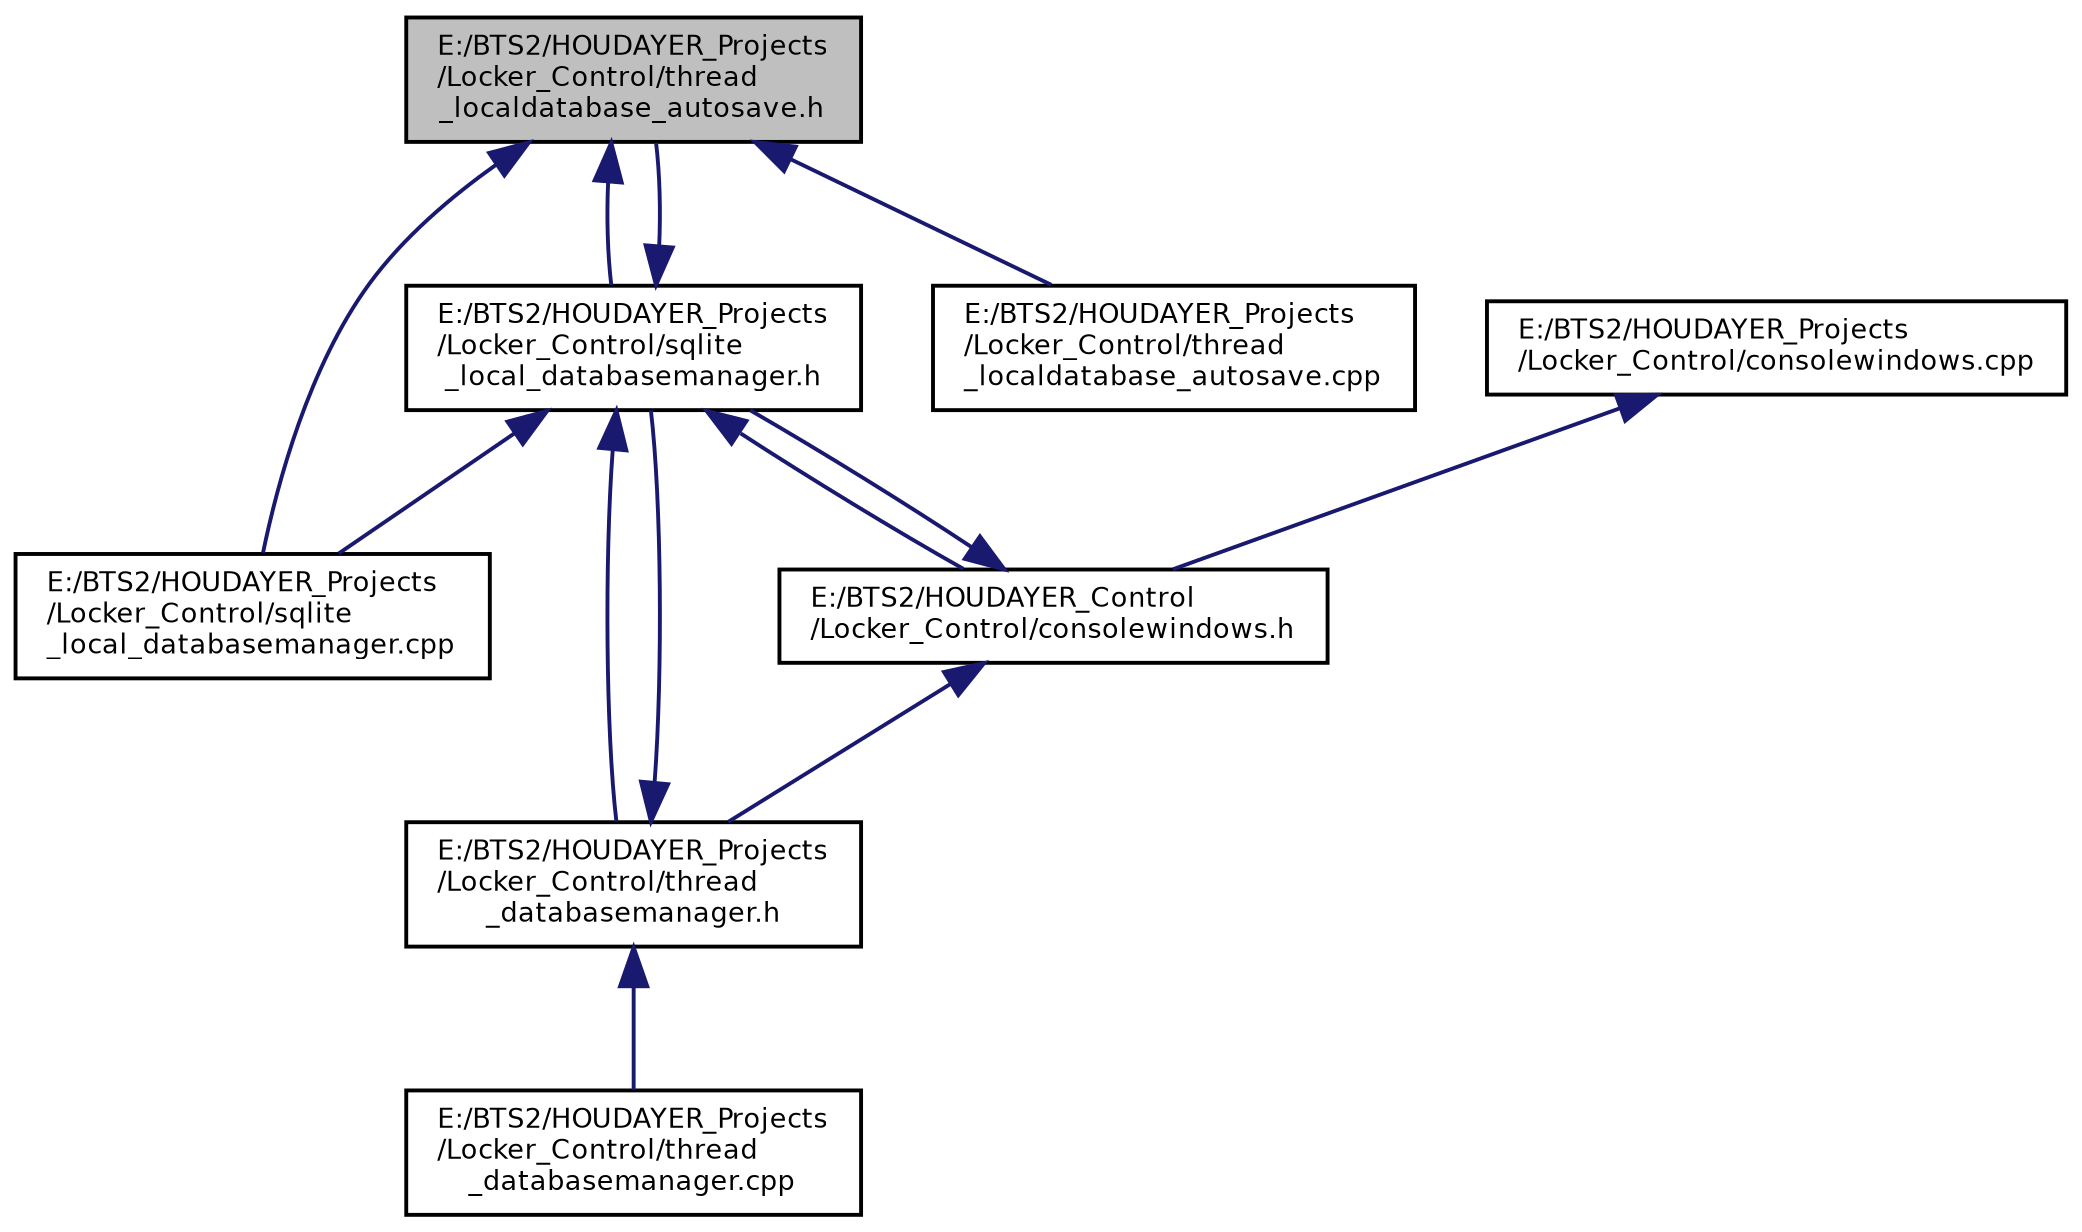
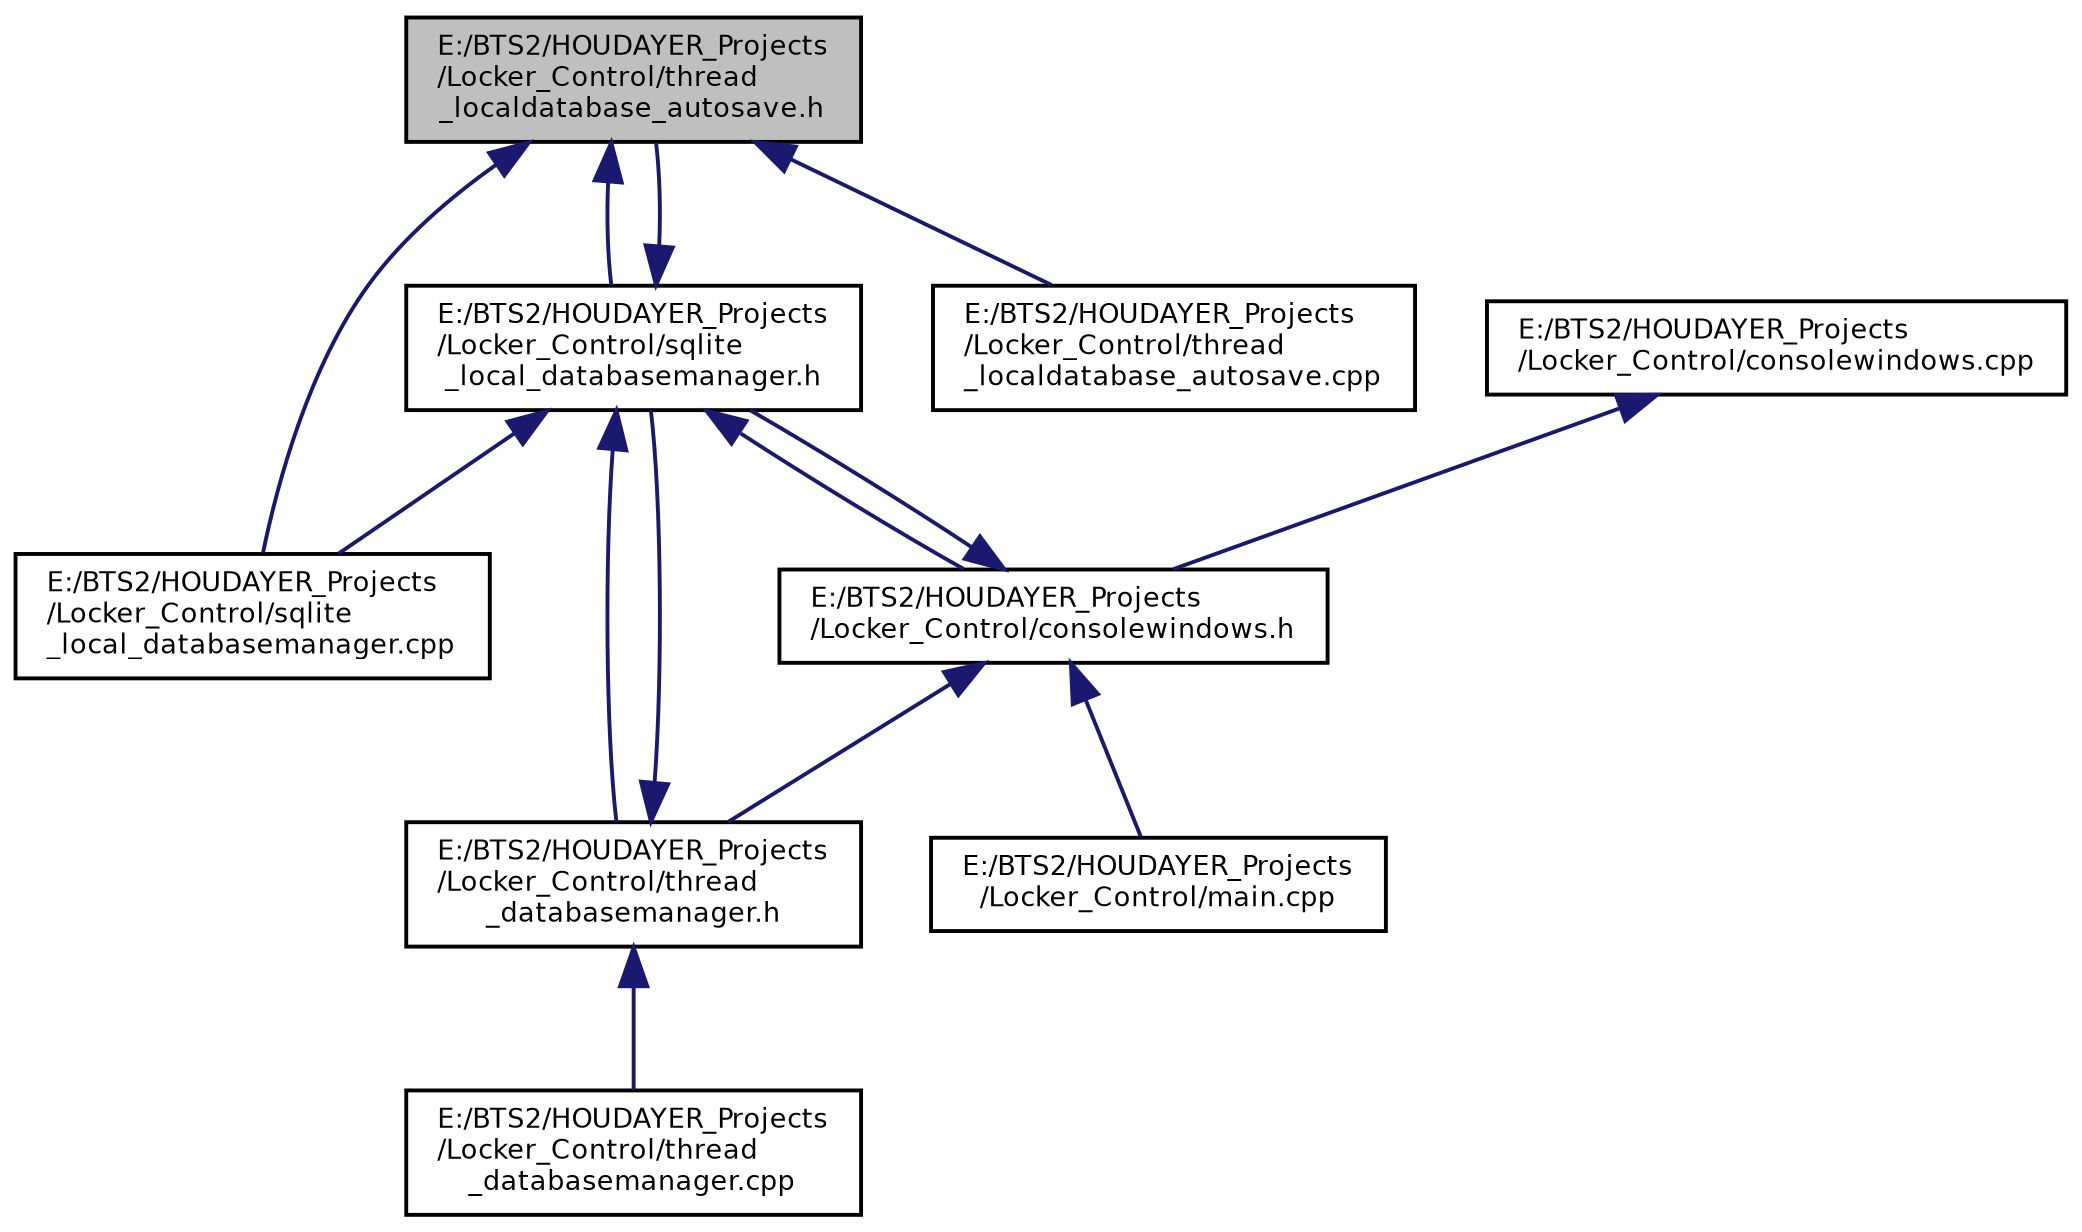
(1054, 616) -> (1054, 616)
none -> (1158, 884)
